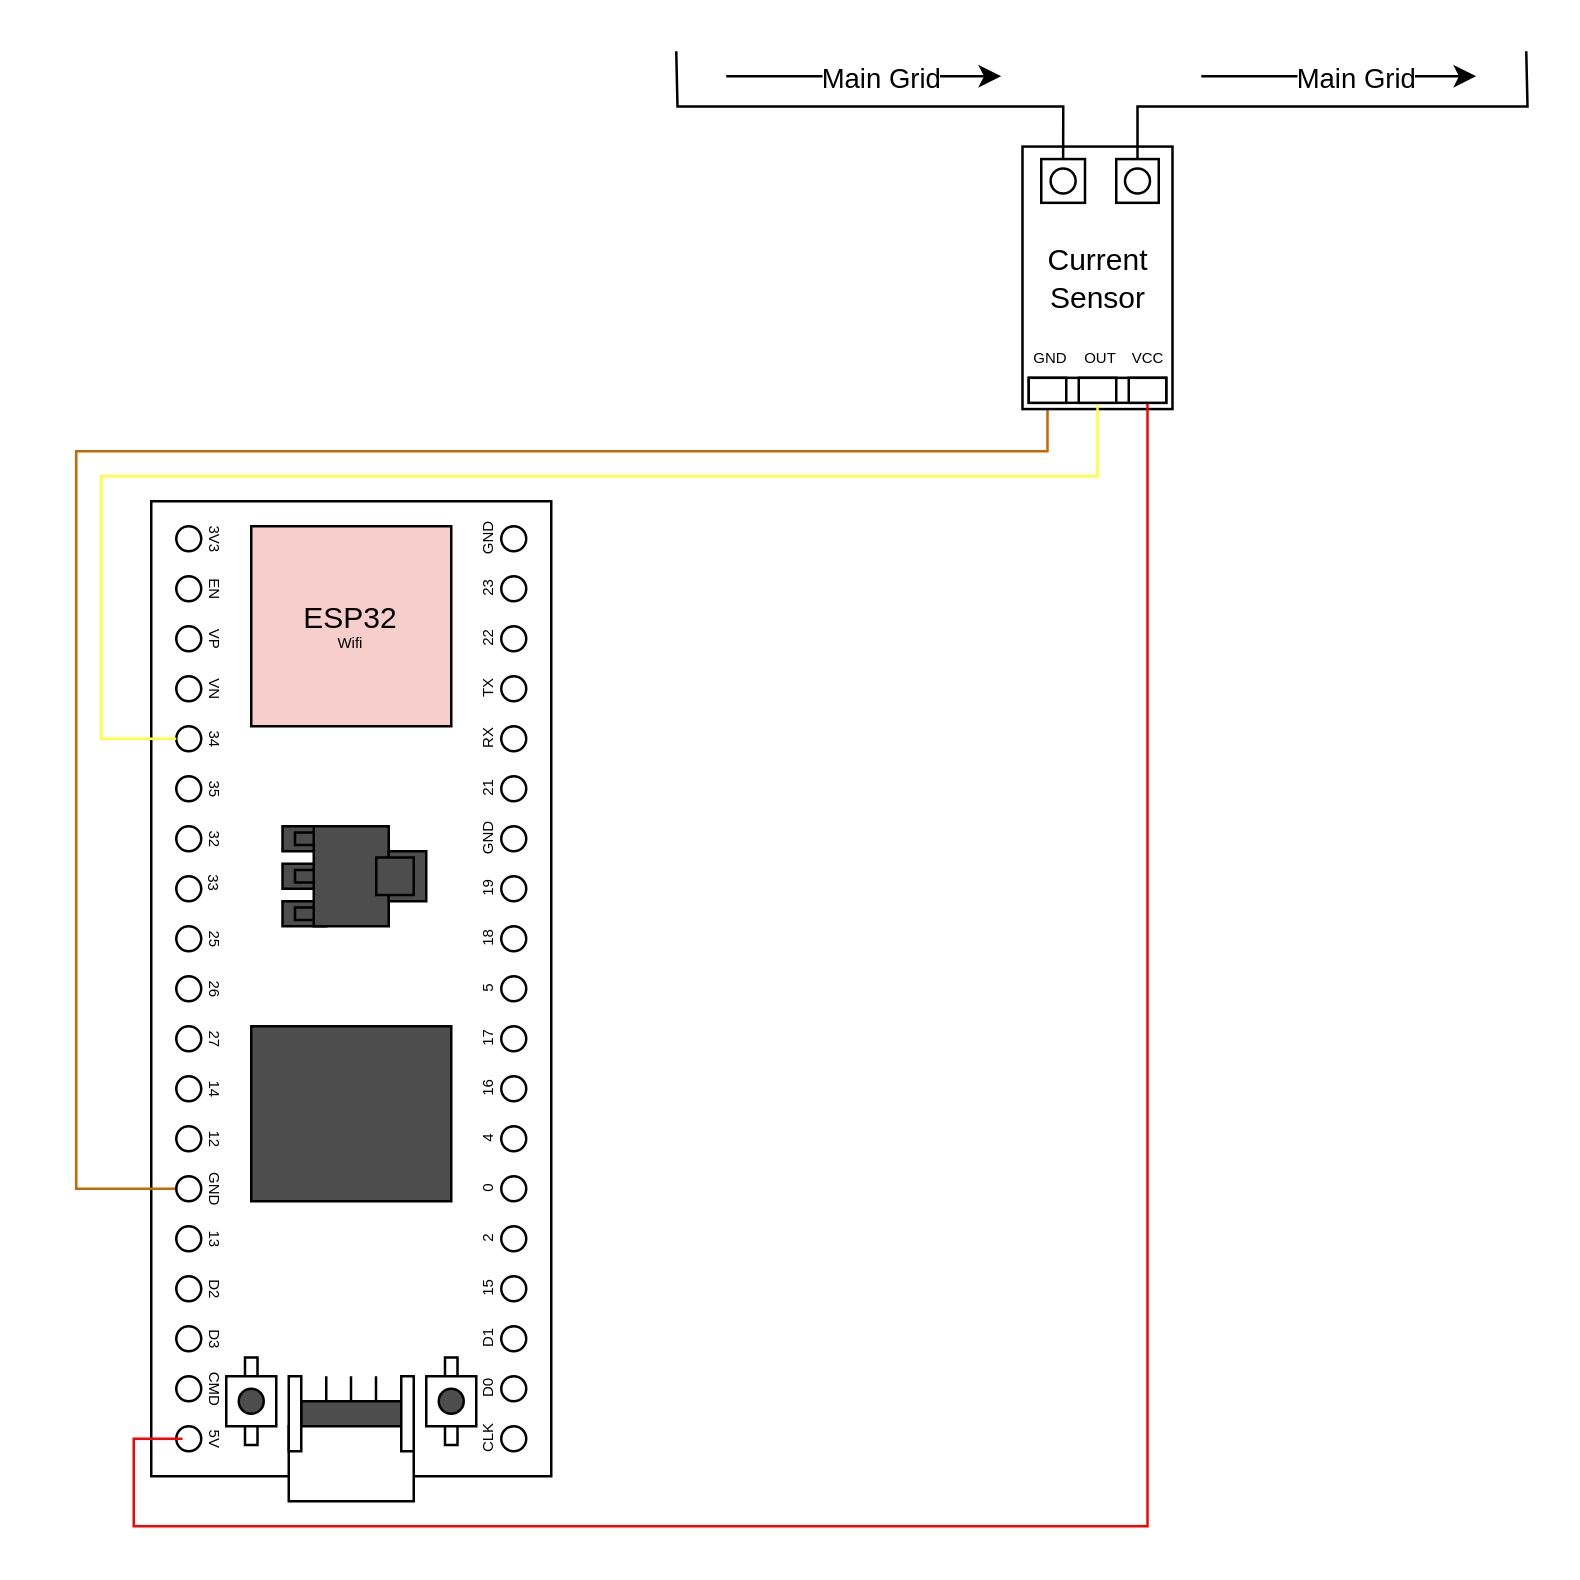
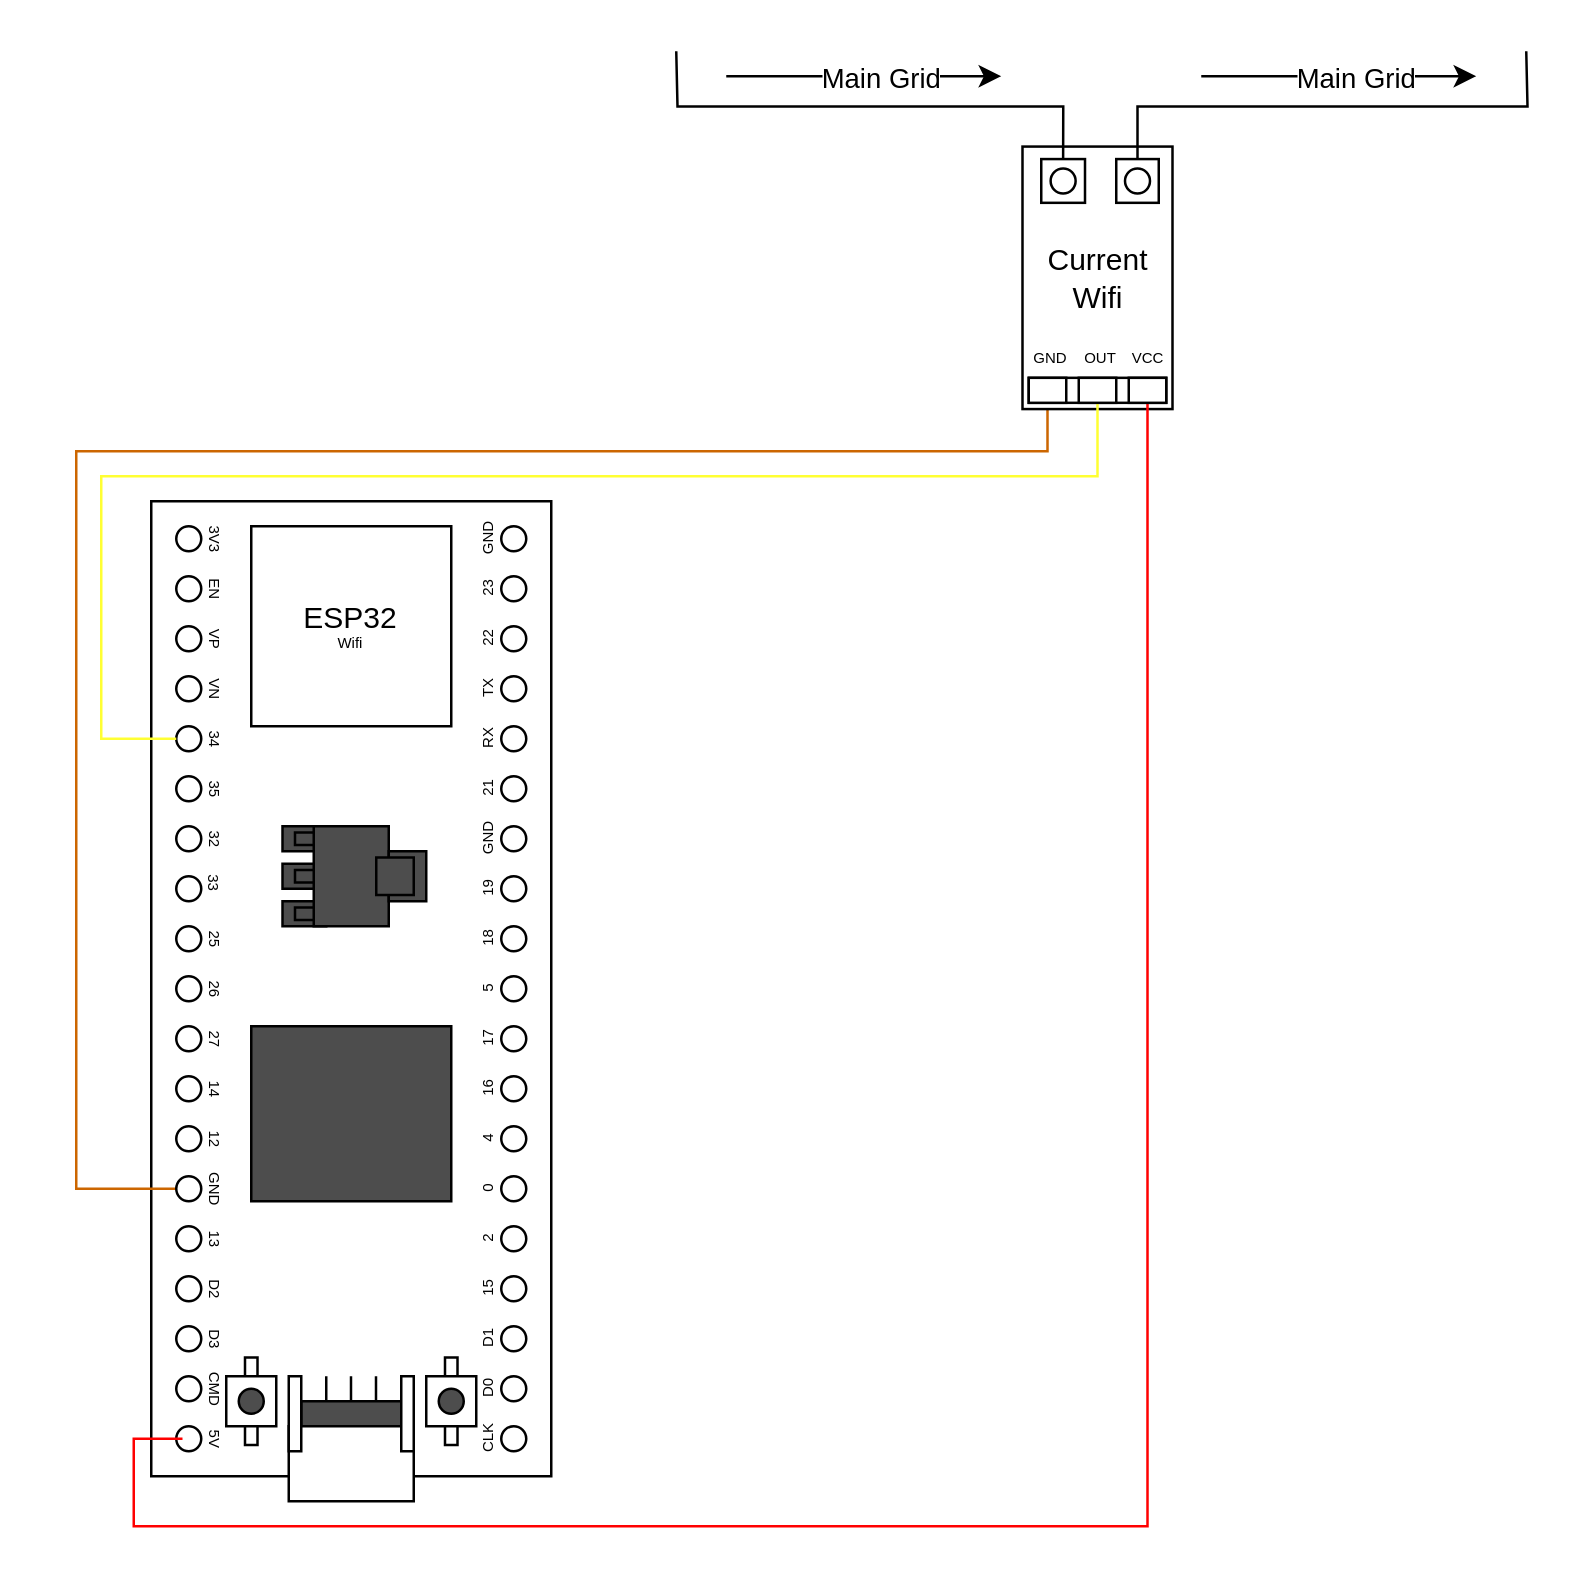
(1099, 279) -> (1099, 279)
(351, 626) -> (351, 626)
